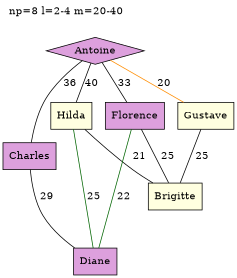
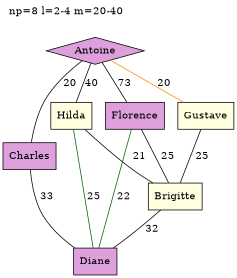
(70, 83) -> (70, 83)
(125, 83) -> (125, 83)
(47, 197) -> (47, 197)
none -> (137, 230)
